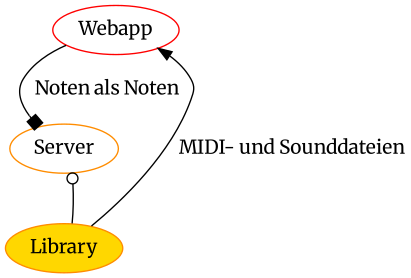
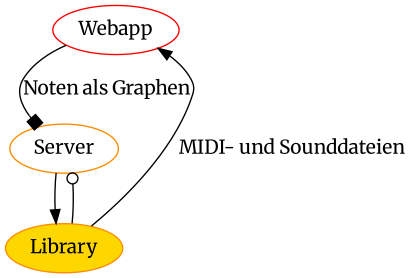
(107, 89) -> (107, 89)
none -> (55, 191)
